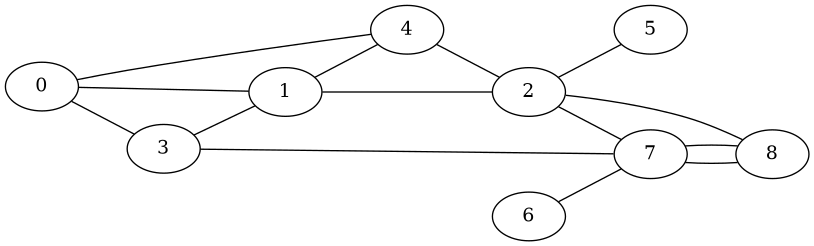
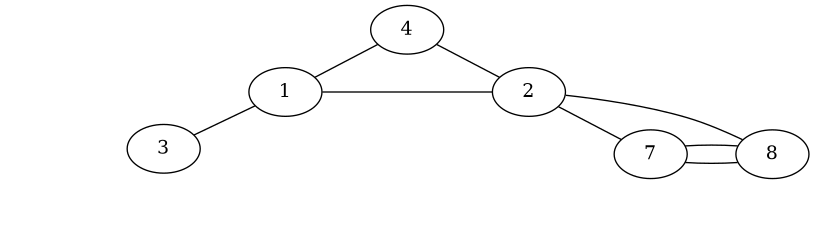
(651, 30) -> none
(42, 87) -> none
(407, 152) -> none
(529, 216) -> none
